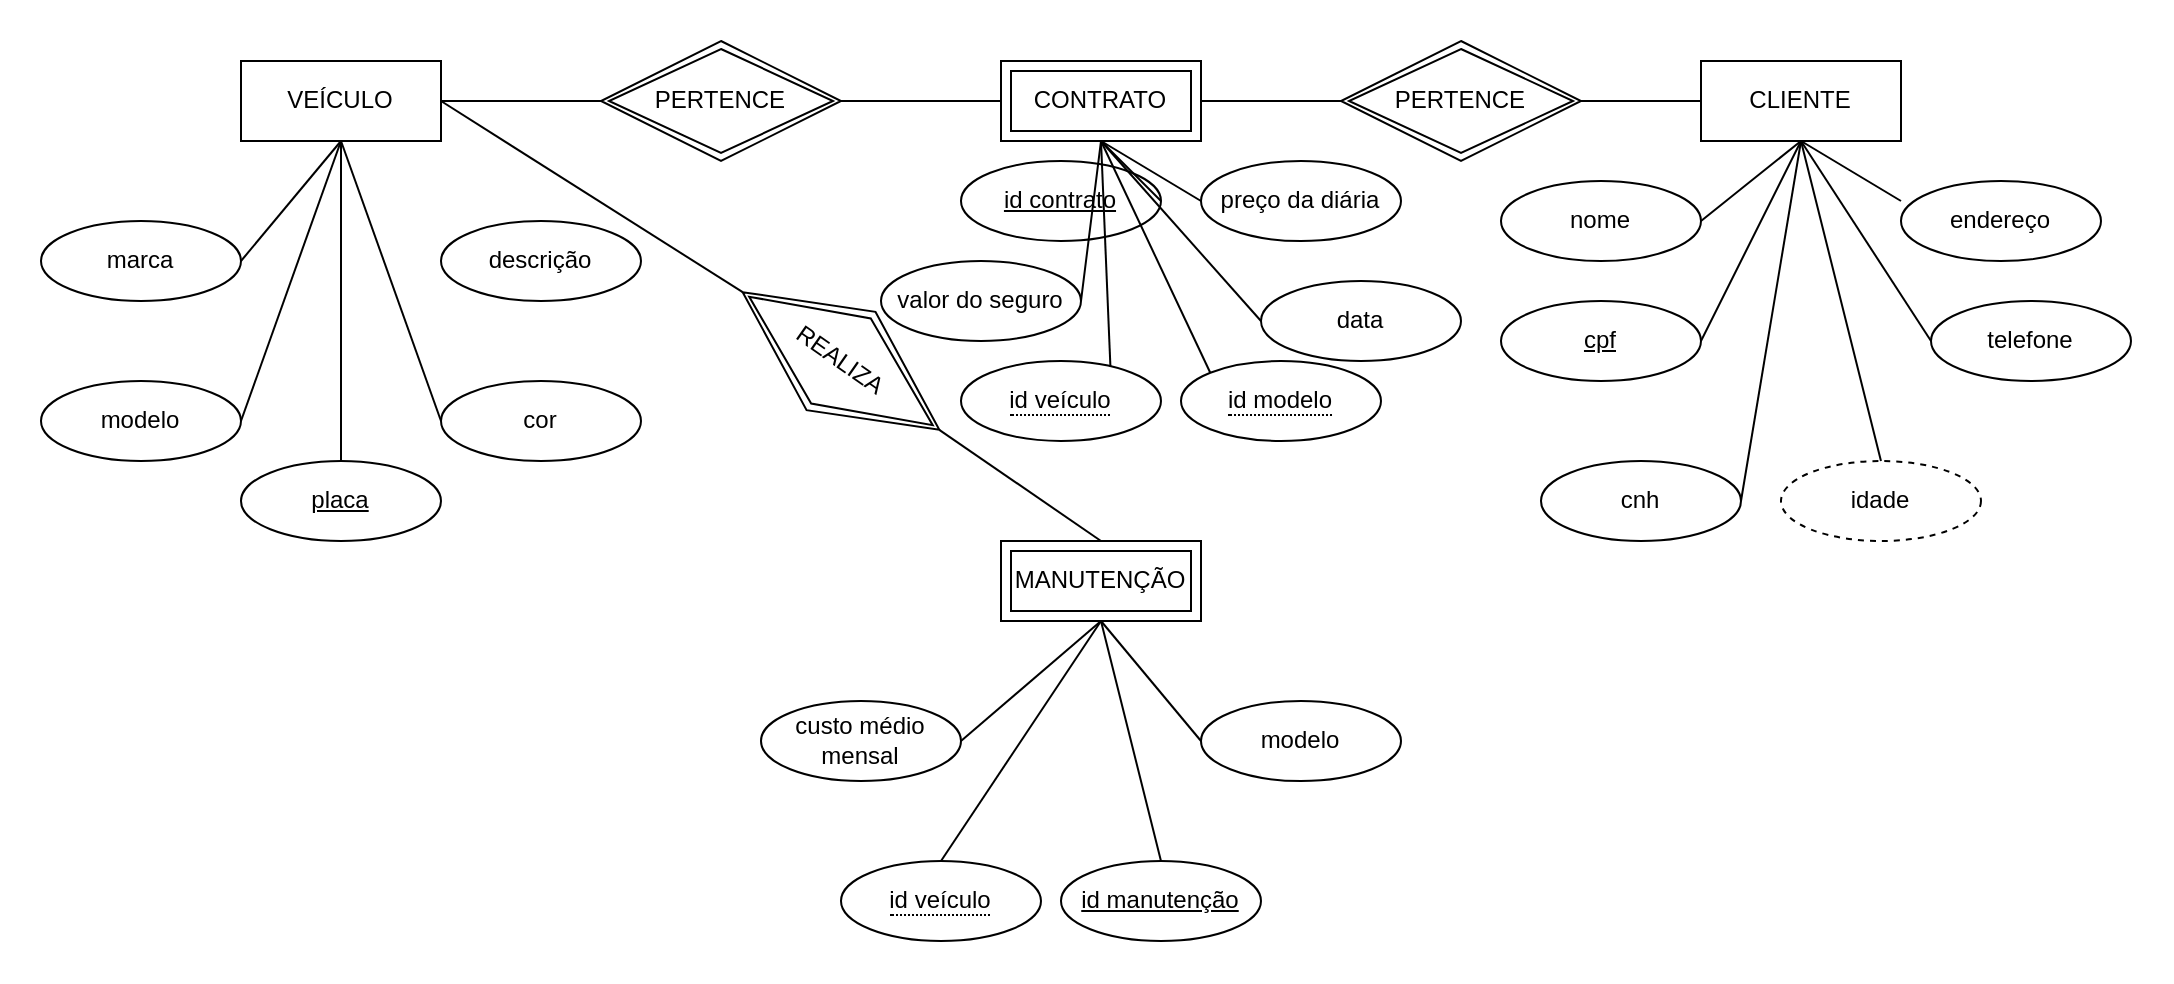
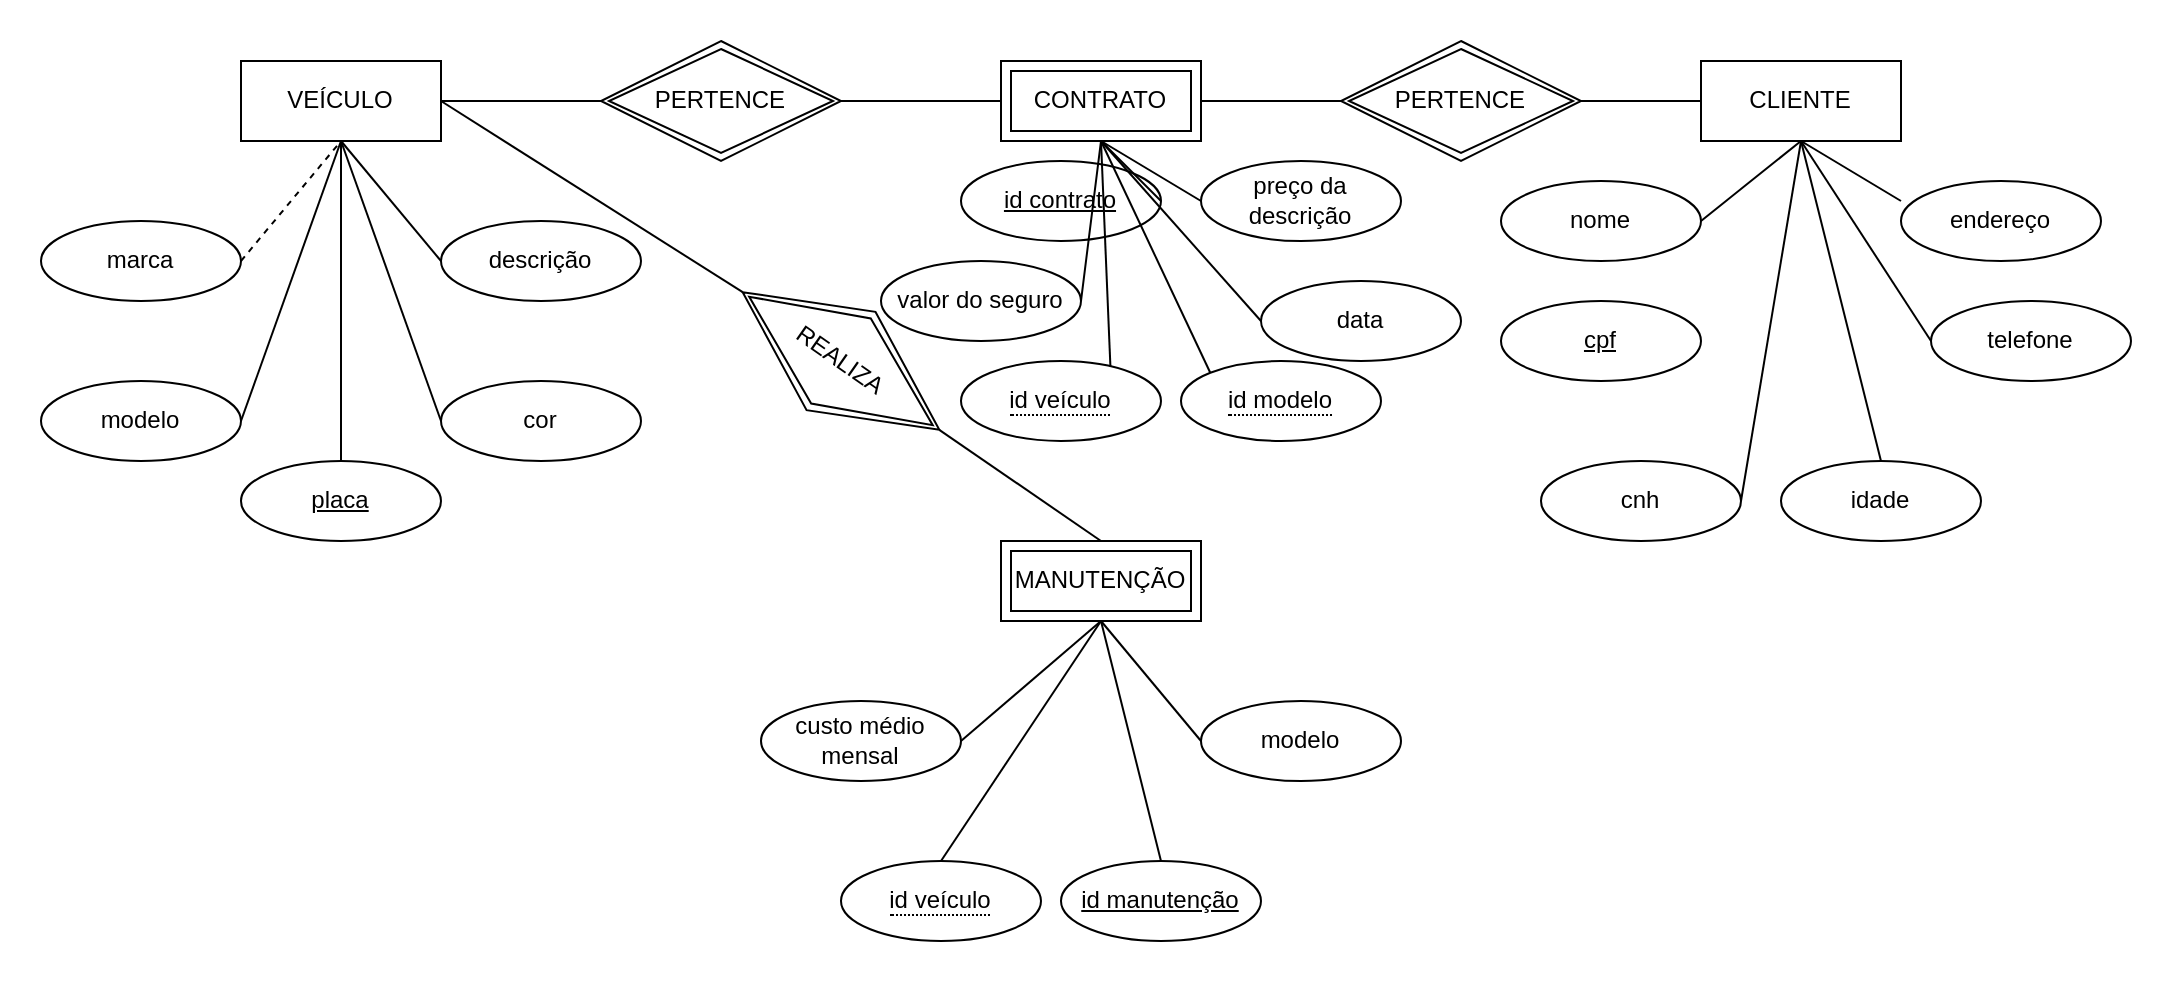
(1301, 201) -> (1301, 201)
(288, 204) -> (288, 204)
none -> (394, 204)
(1748, 247) -> none
(1881, 501) -> (1881, 501)
